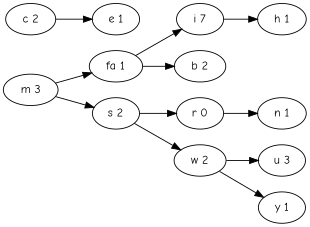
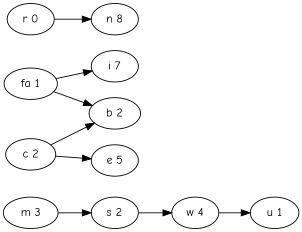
(116, 19) -> (115, 160)
(282, 19) -> none
(69, 79) -> none
(153, 113) -> none
(282, 113) -> (115, 19)
none -> (69, 136)
(200, 160) -> (195, 213)
(282, 160) -> (275, 213)
(282, 208) -> none
